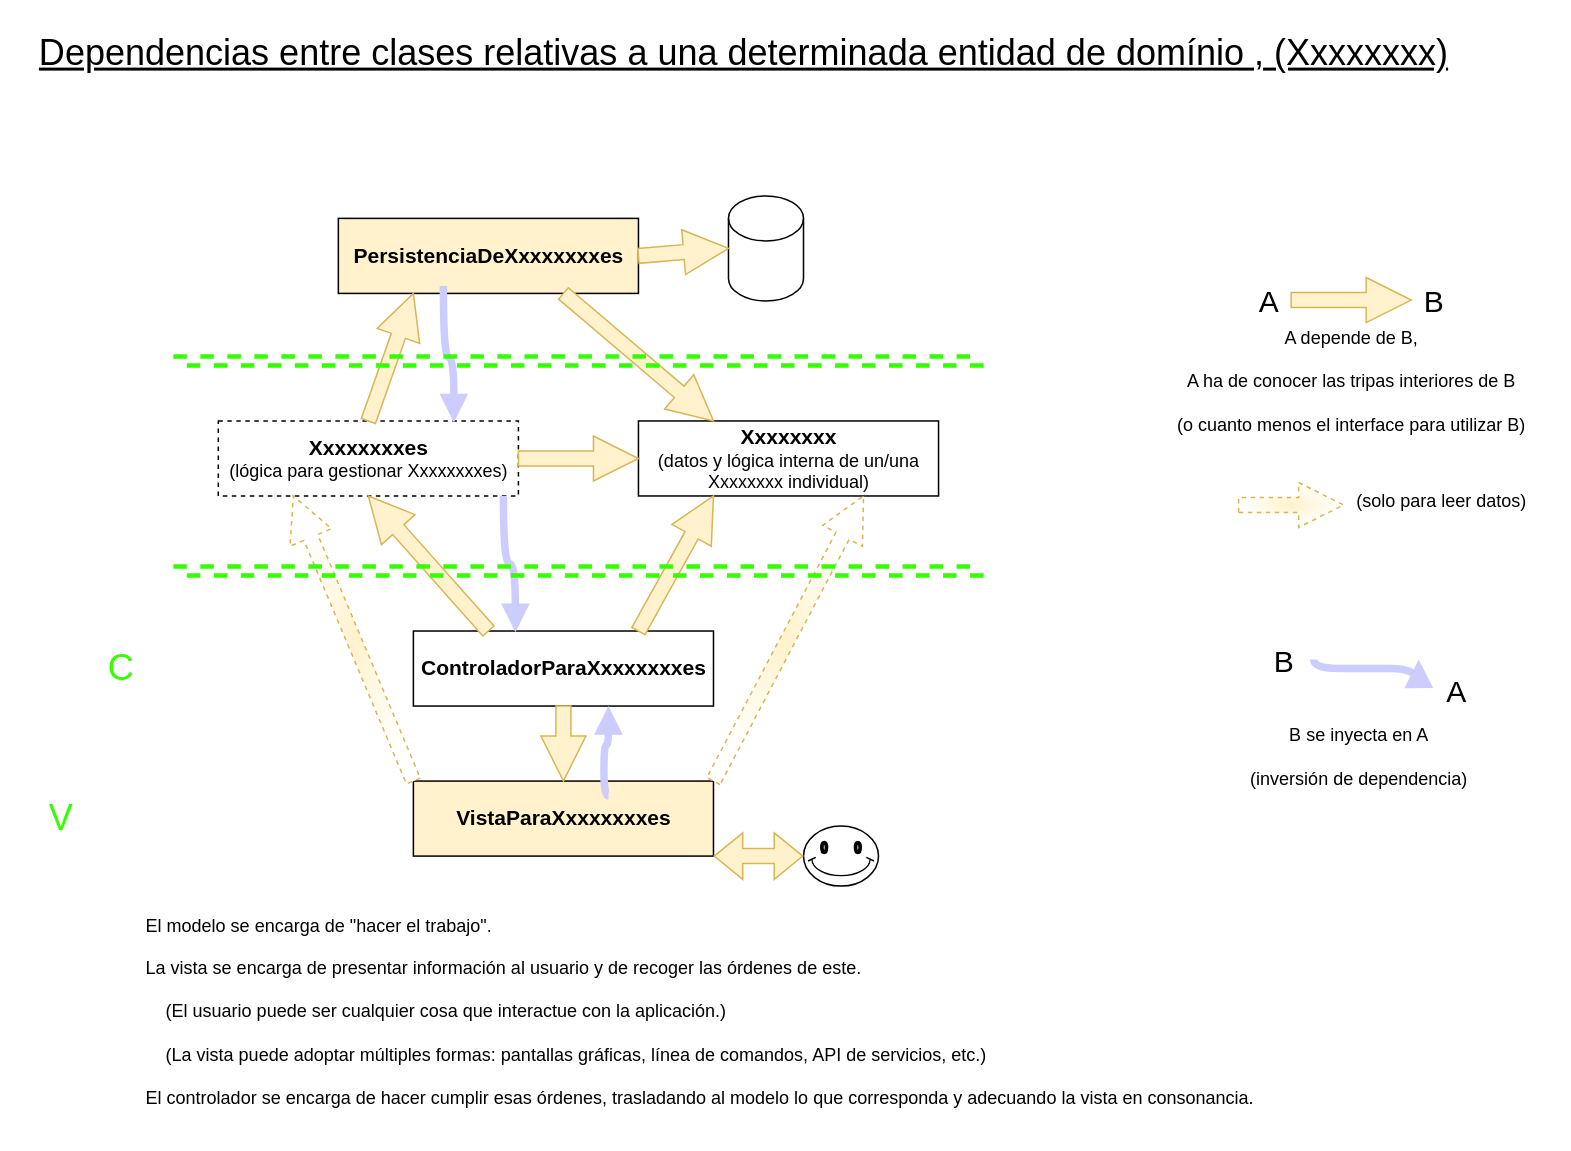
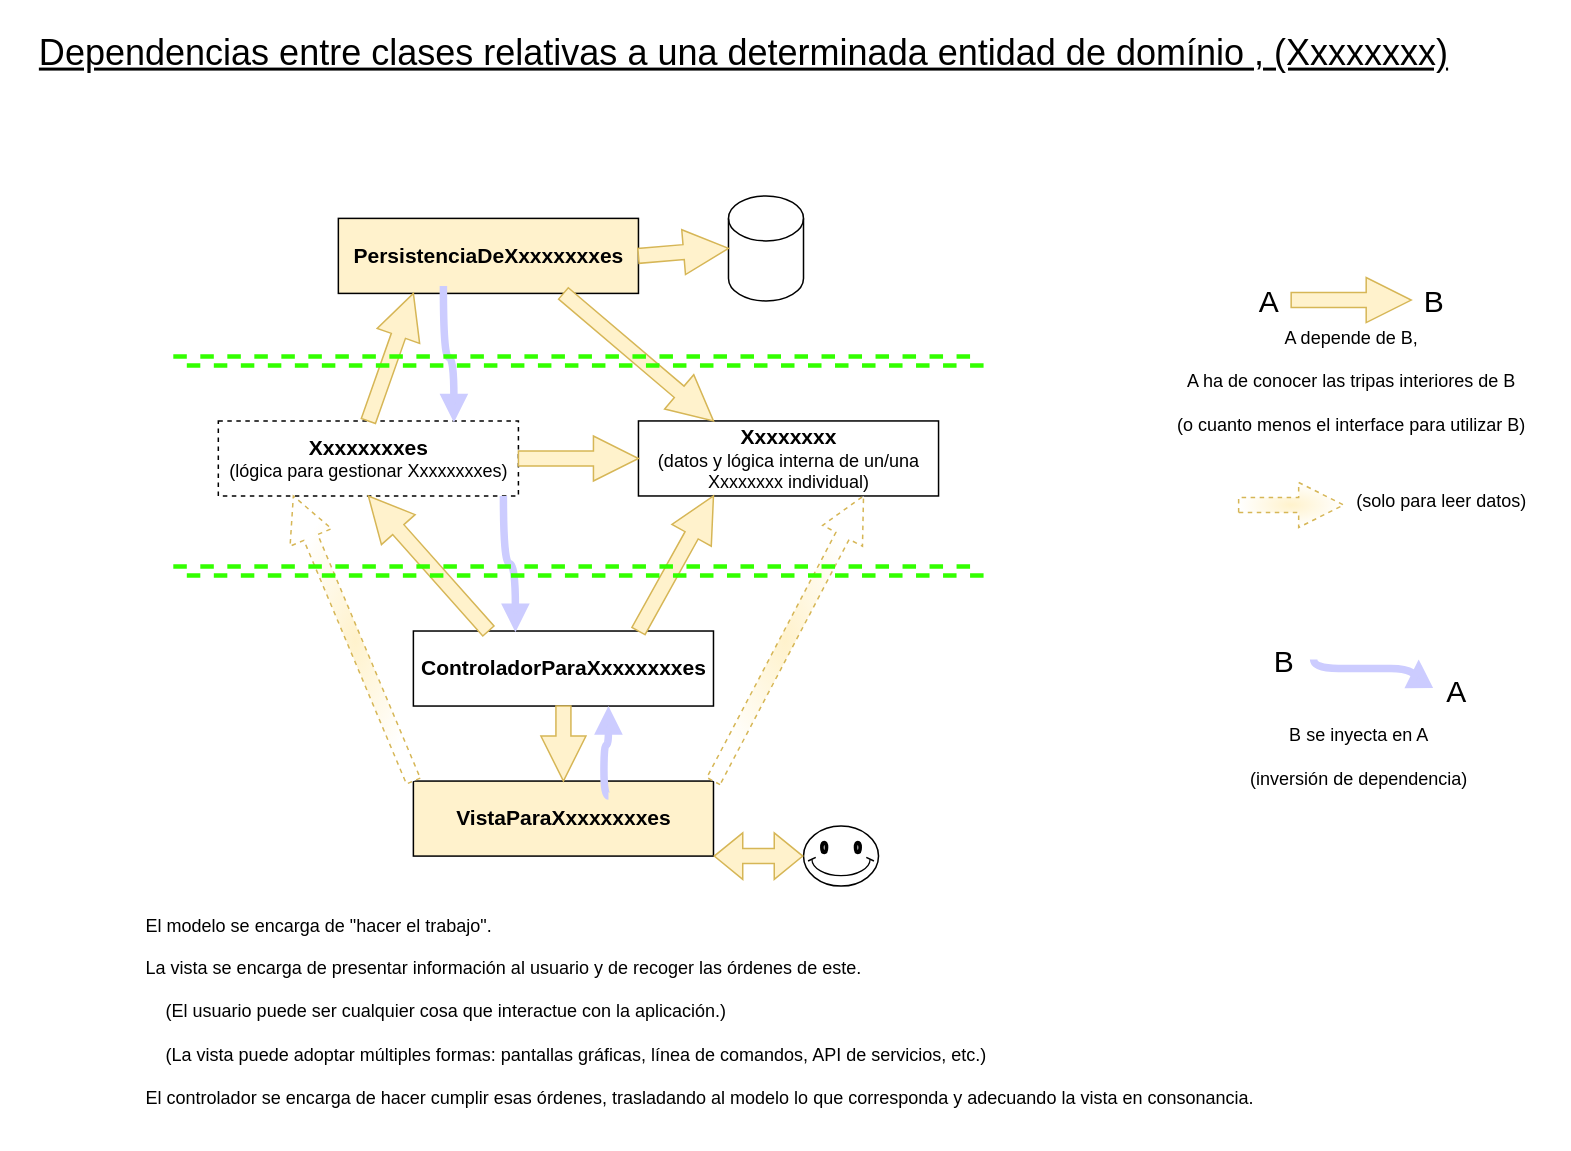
(121, 668) -> none
(61, 818) -> none
